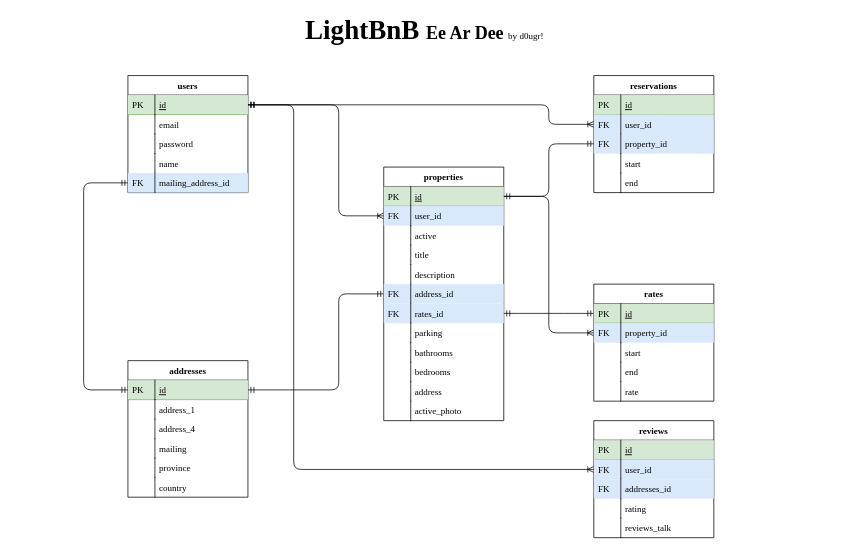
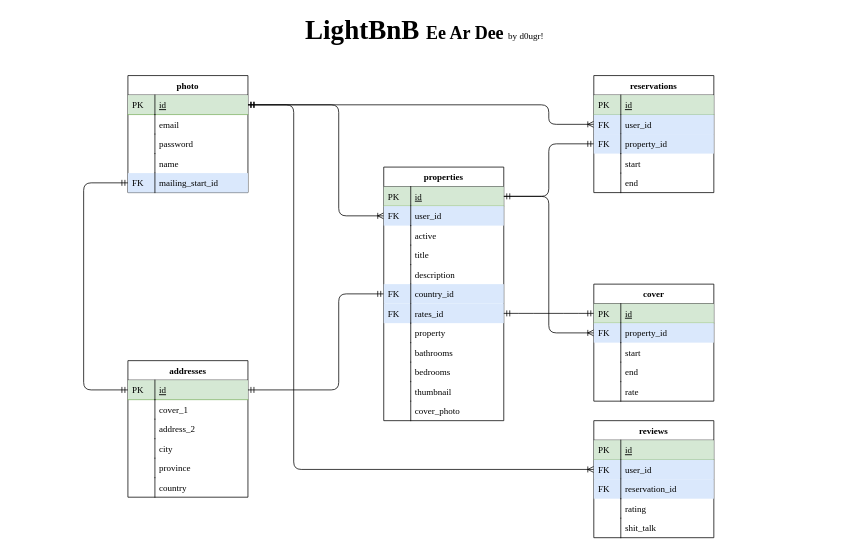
(188, 86) -> (188, 86)
(200, 183) -> (195, 183)
(439, 294) -> (439, 294)
(653, 294) -> (653, 294)
(431, 333) -> (435, 333)
(432, 392) -> (435, 392)
(182, 410) -> (177, 410)
(444, 411) -> (442, 411)
(182, 429) -> (182, 429)
(173, 449) -> (168, 449)
(654, 489) -> (658, 489)
(653, 528) -> (645, 528)
